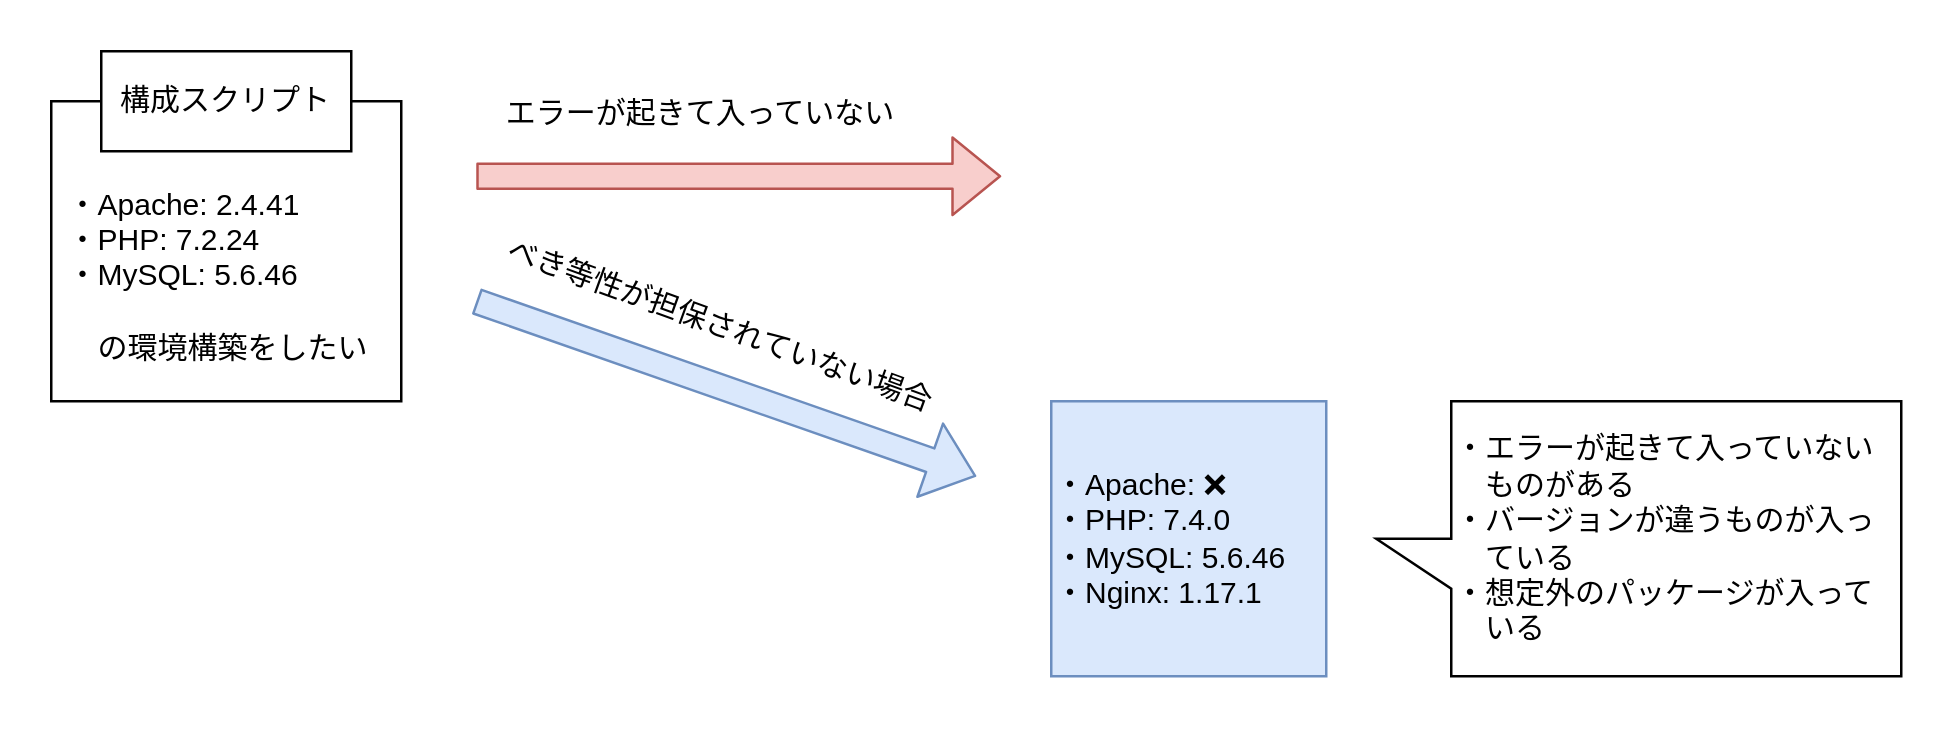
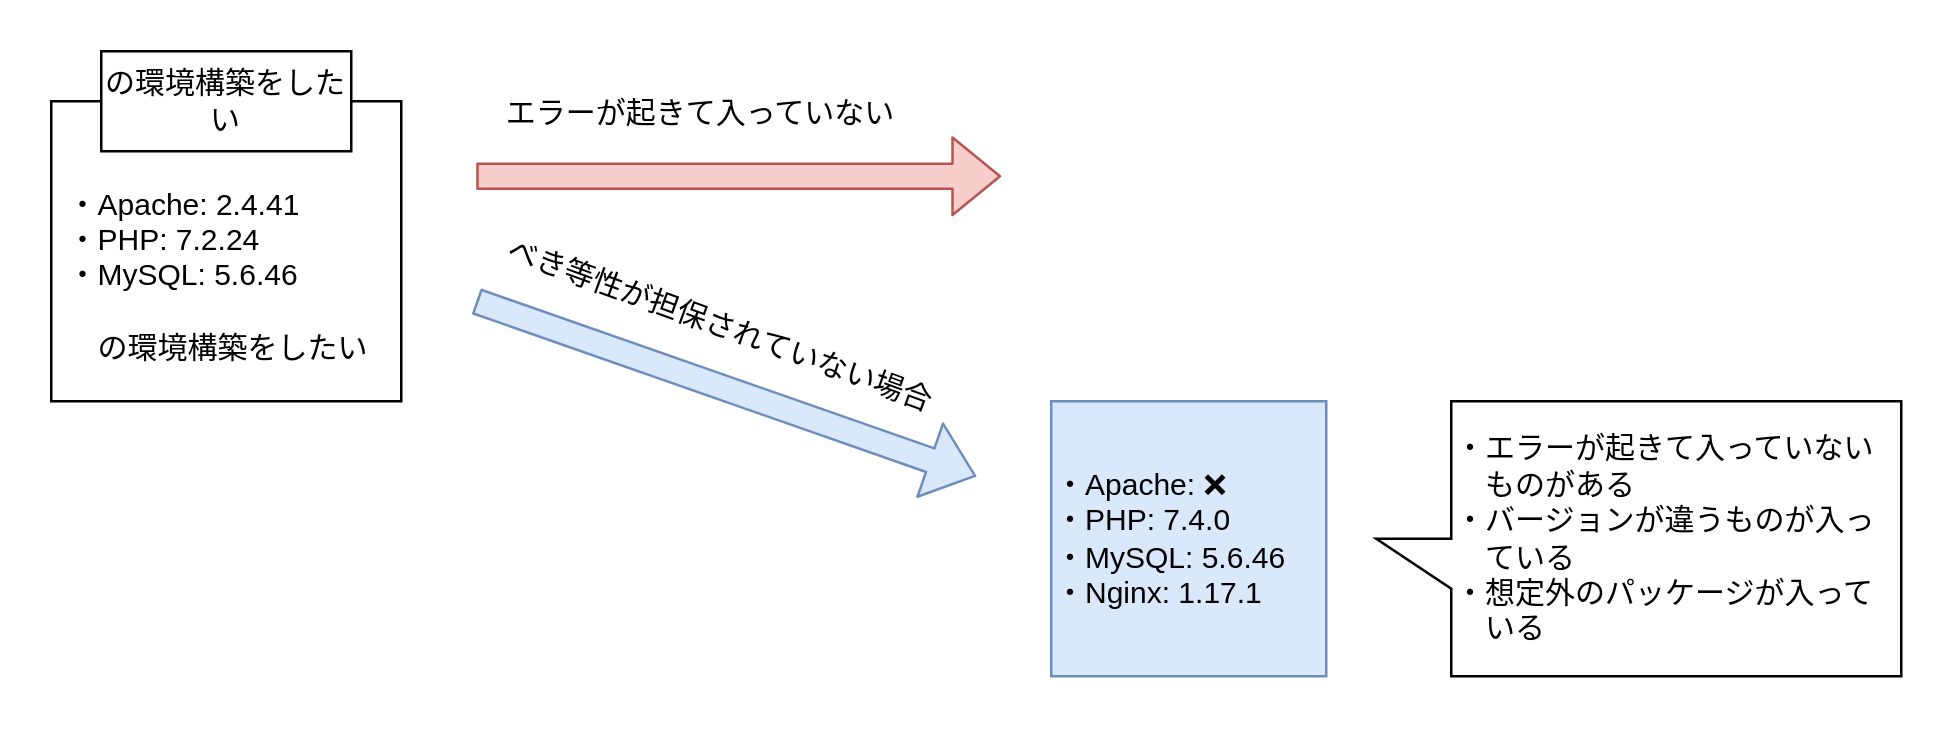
(226, 101) -> (226, 101)
